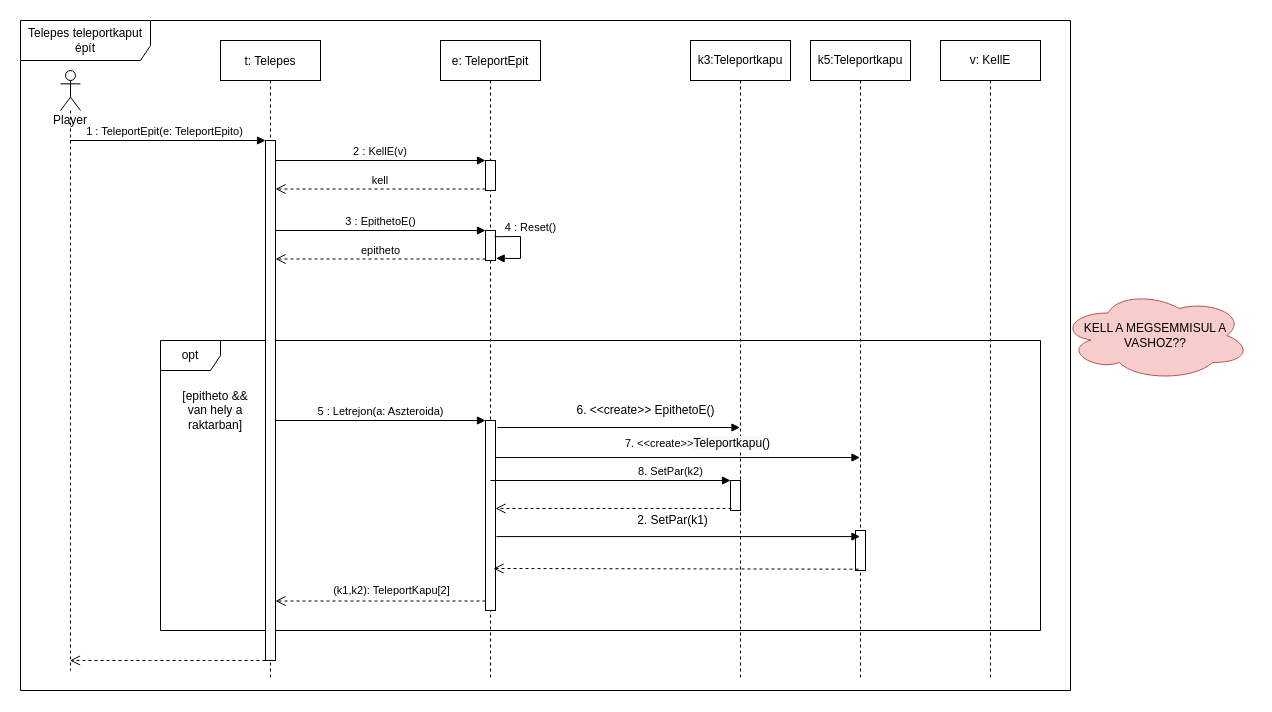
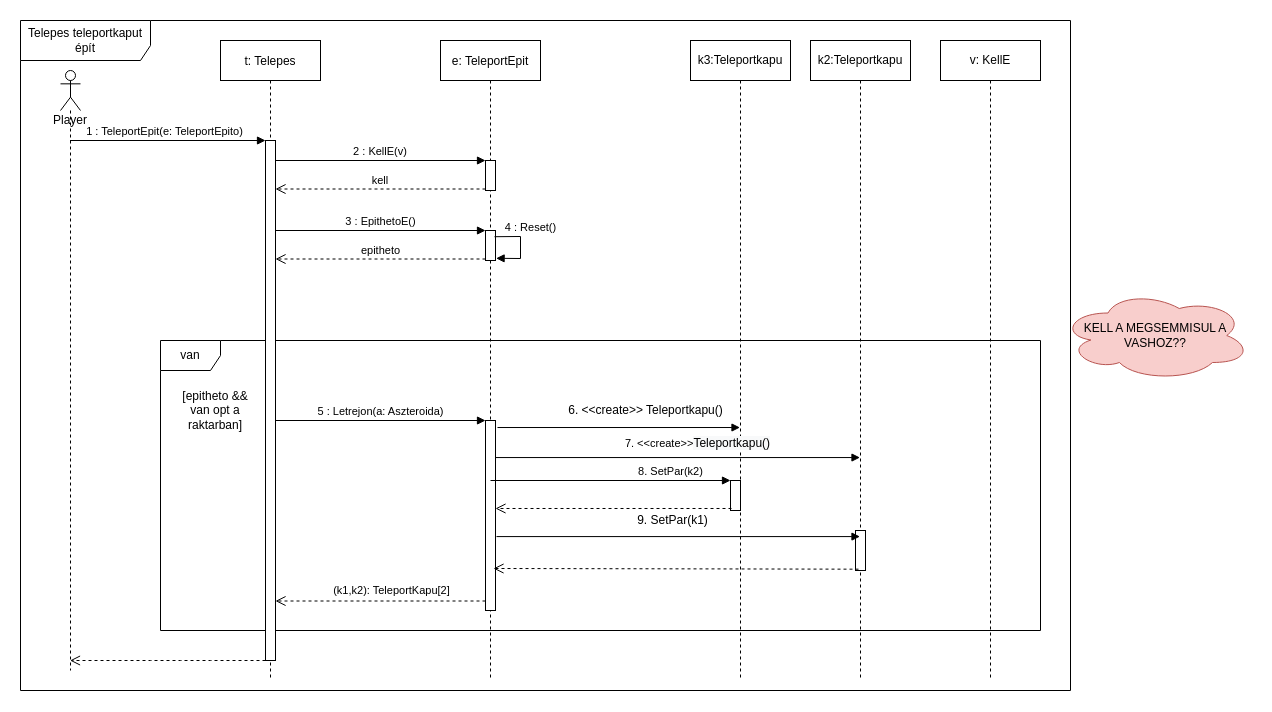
(861, 61) -> (861, 61)
(191, 356) -> (191, 356)
(216, 411) -> (216, 411)
(646, 411) -> (646, 411)
(673, 521) -> (673, 521)
